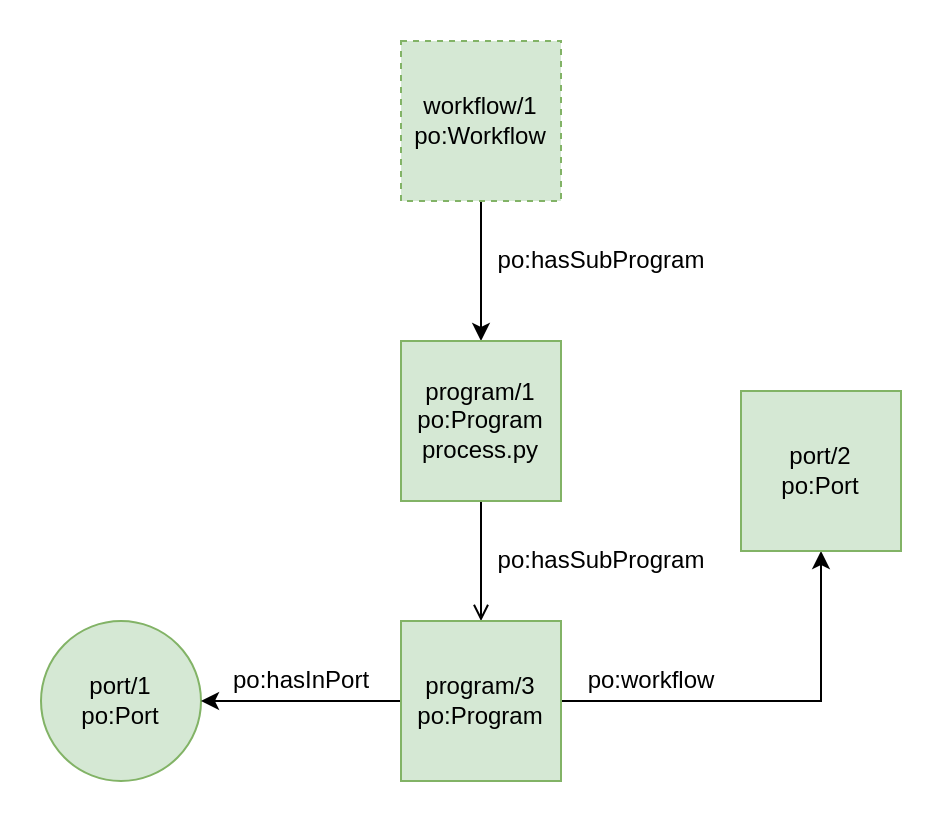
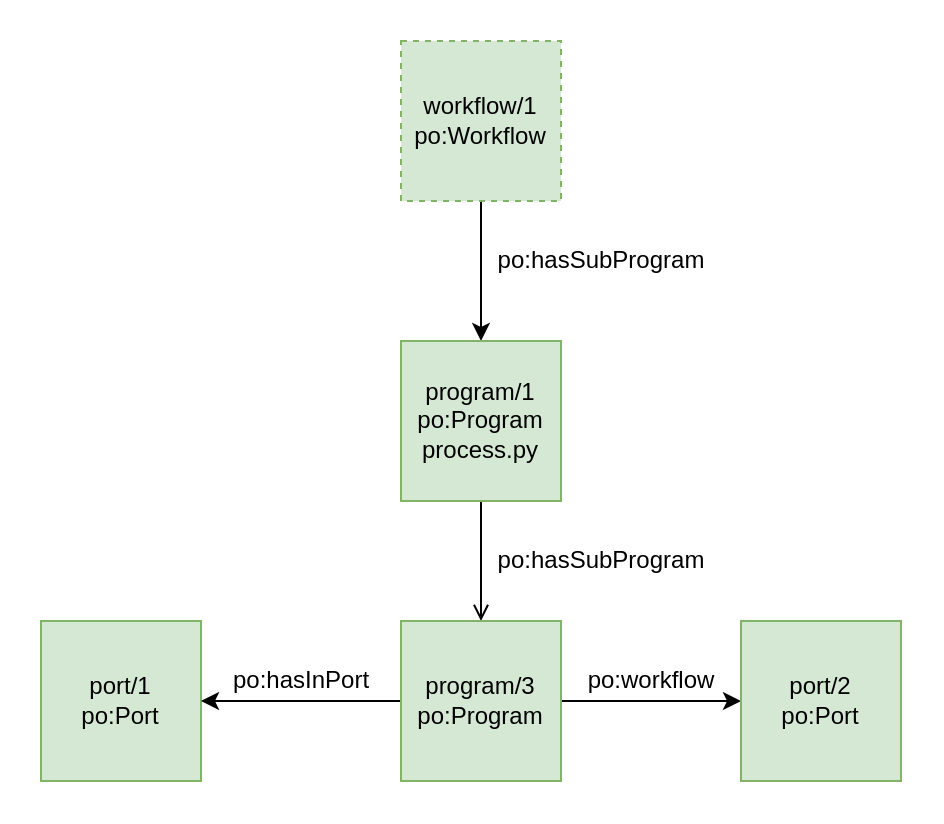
(821, 471) -> (821, 701)
(121, 701) -> (121, 701)
